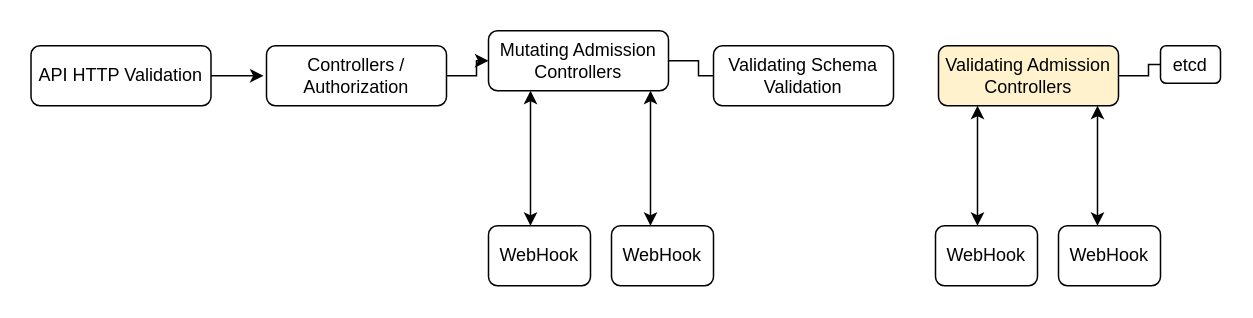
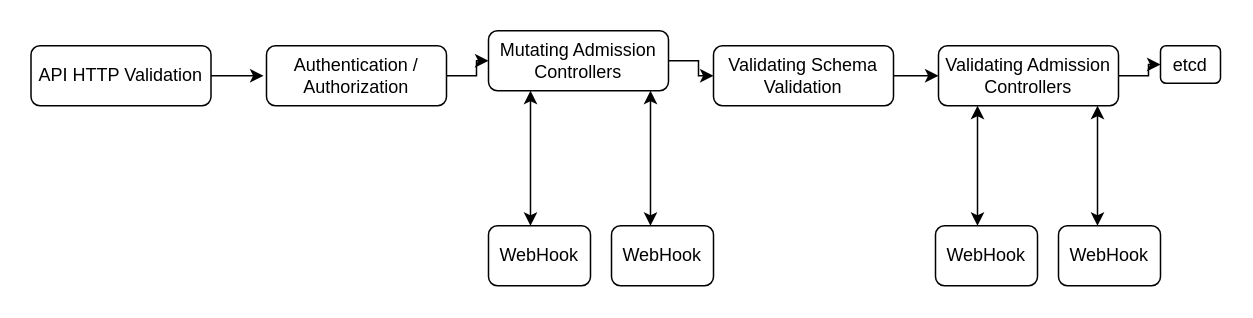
(1150, 65) -> (1148, 68)
(356, 76) -> (356, 76)
(700, 76) -> (698, 71)
none -> (921, 76)
(1028, 76) -> (1028, 76)
